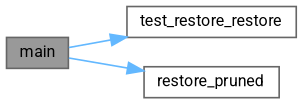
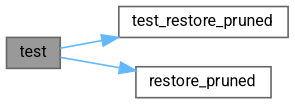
(212, 22) -> (203, 22)
(37, 53) -> (33, 53)
